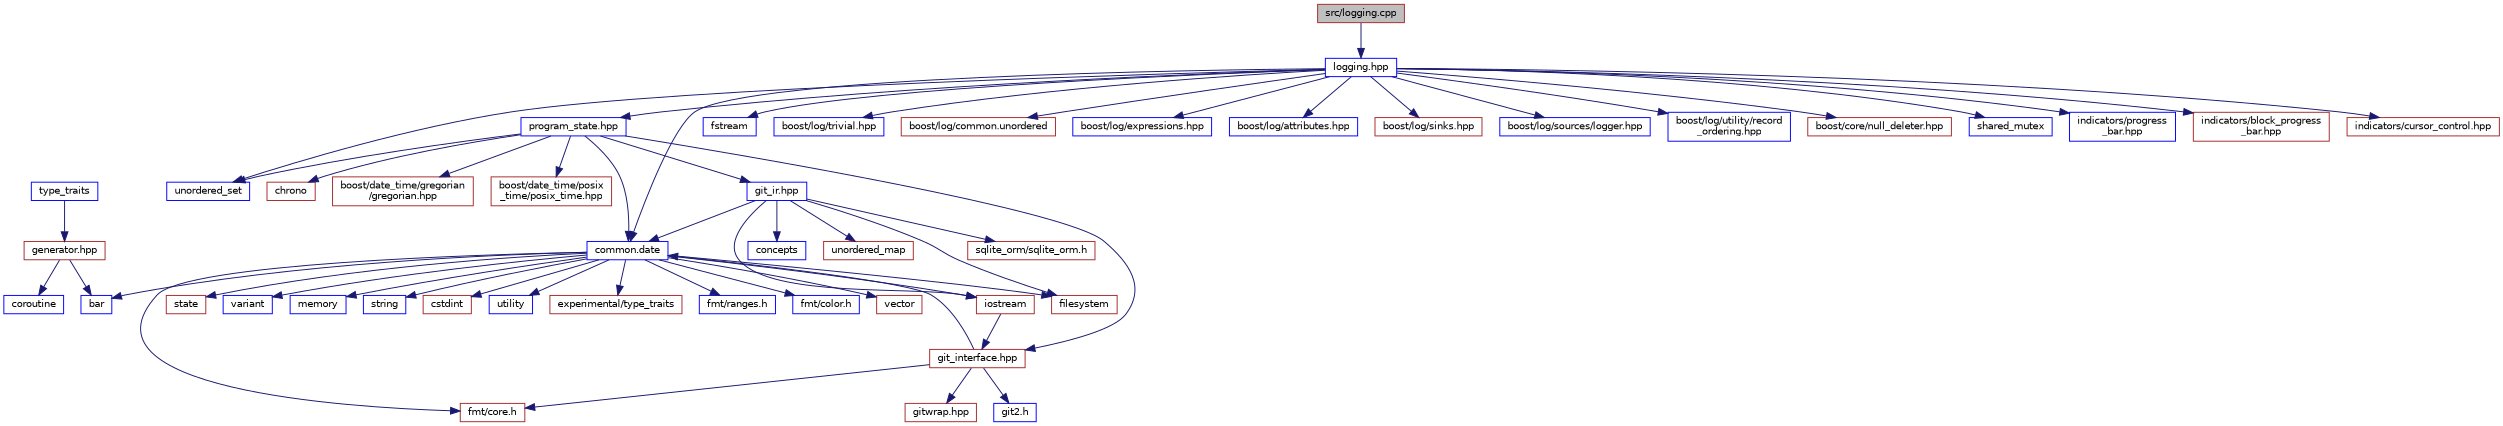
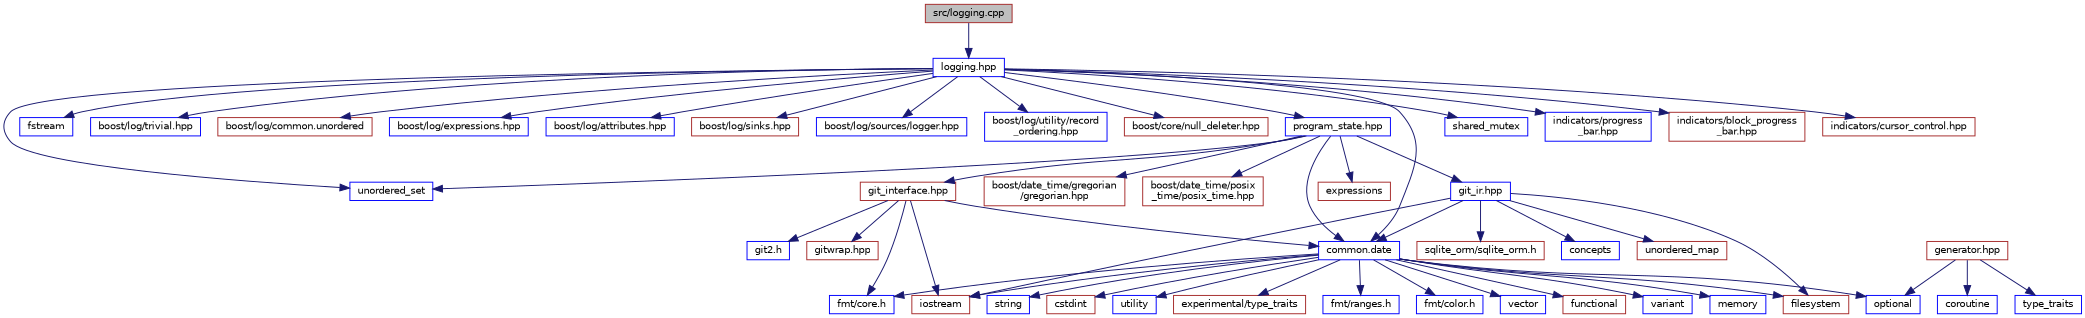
(291, 191) -> (1354, 191)
(65, 216) -> (2004, 275)
(96, 305) -> (1893, 305)
(186, 305) -> (1594, 305)
(899, 305) -> (1523, 305)
(994, 327) -> (923, 243)
(493, 413) -> (862, 305)
